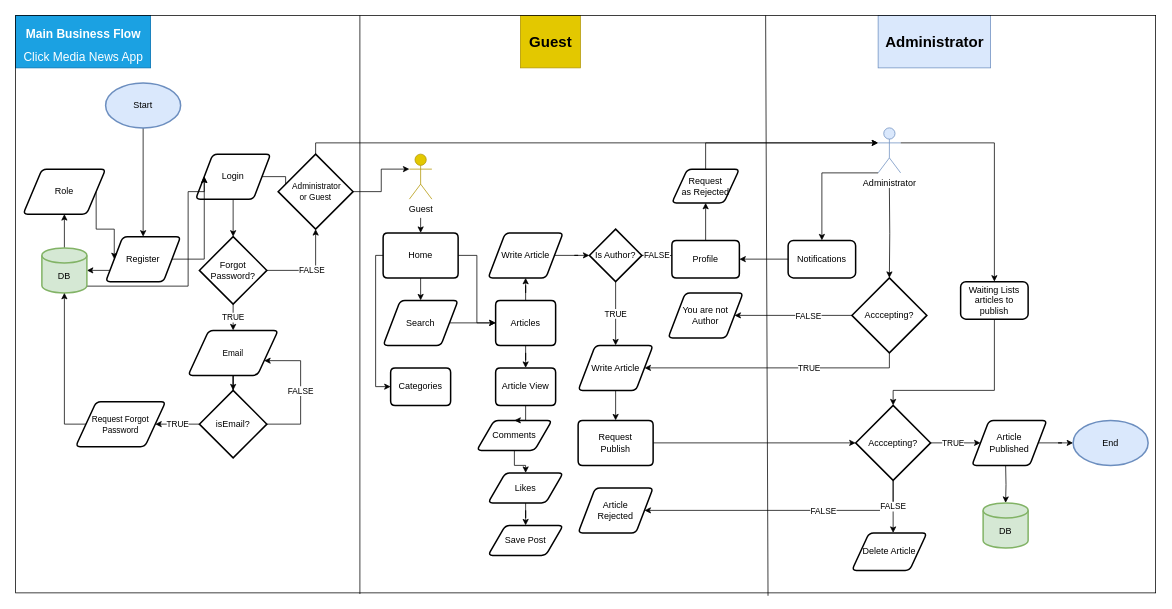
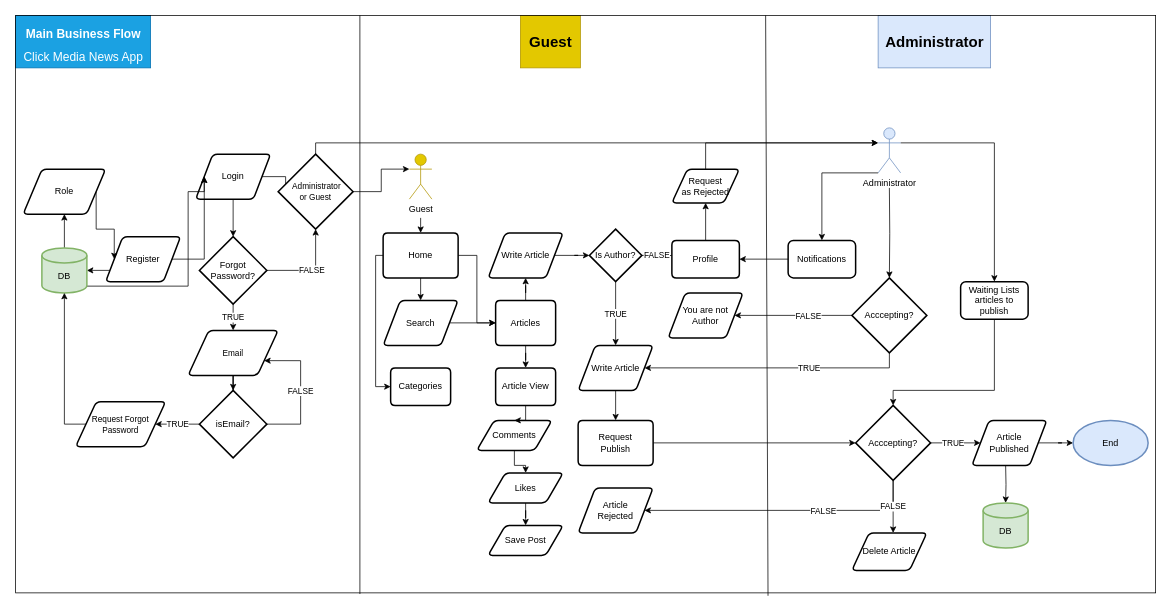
(143, 105) -> none
(143, 230) -> none
